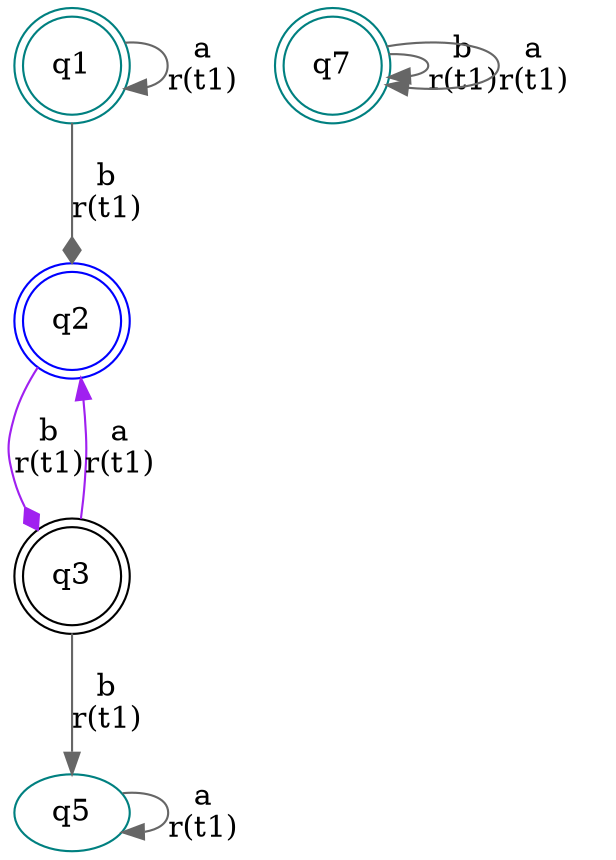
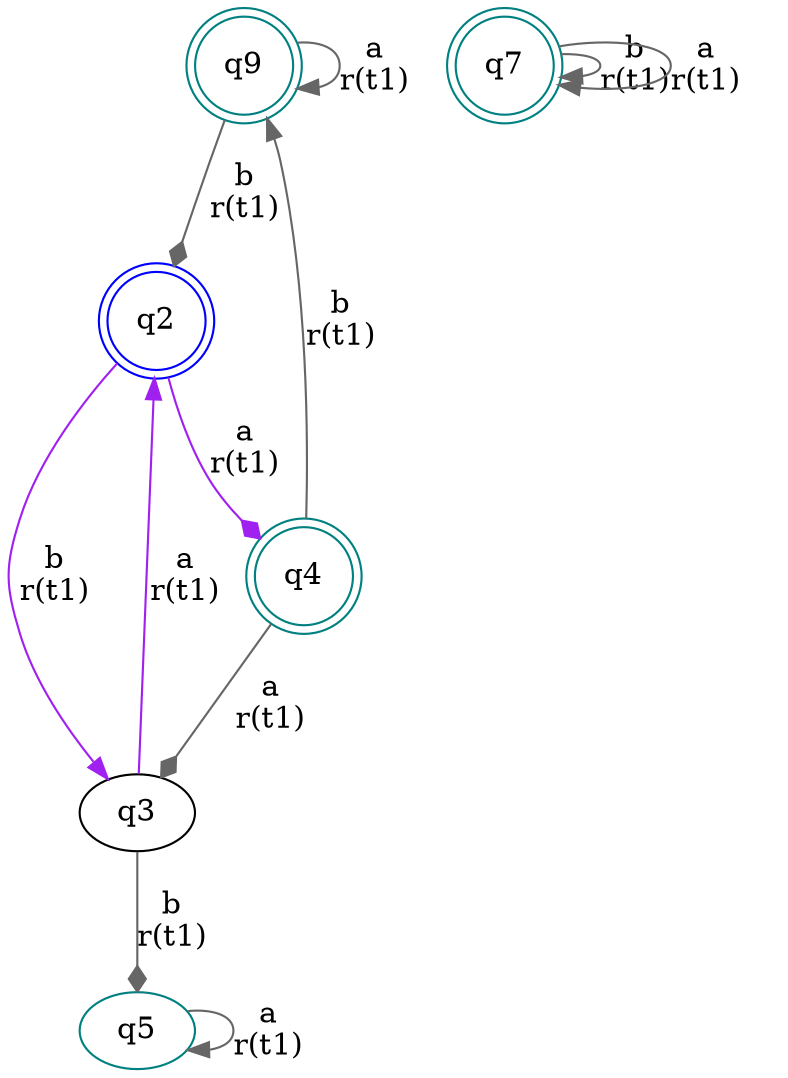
(72, 66) -> (244, 66)
(10, 435) -> (10, 558)
(72, 576) -> (137, 813)
none -> (304, 576)
(72, 693) -> (137, 909)
